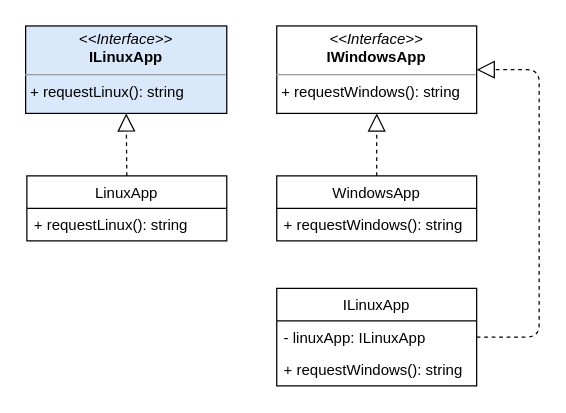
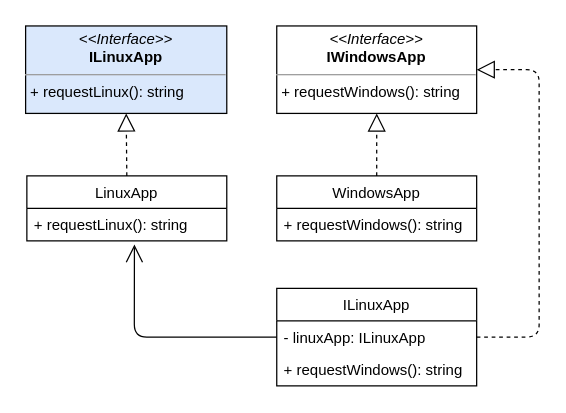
none -> (167, 337)
